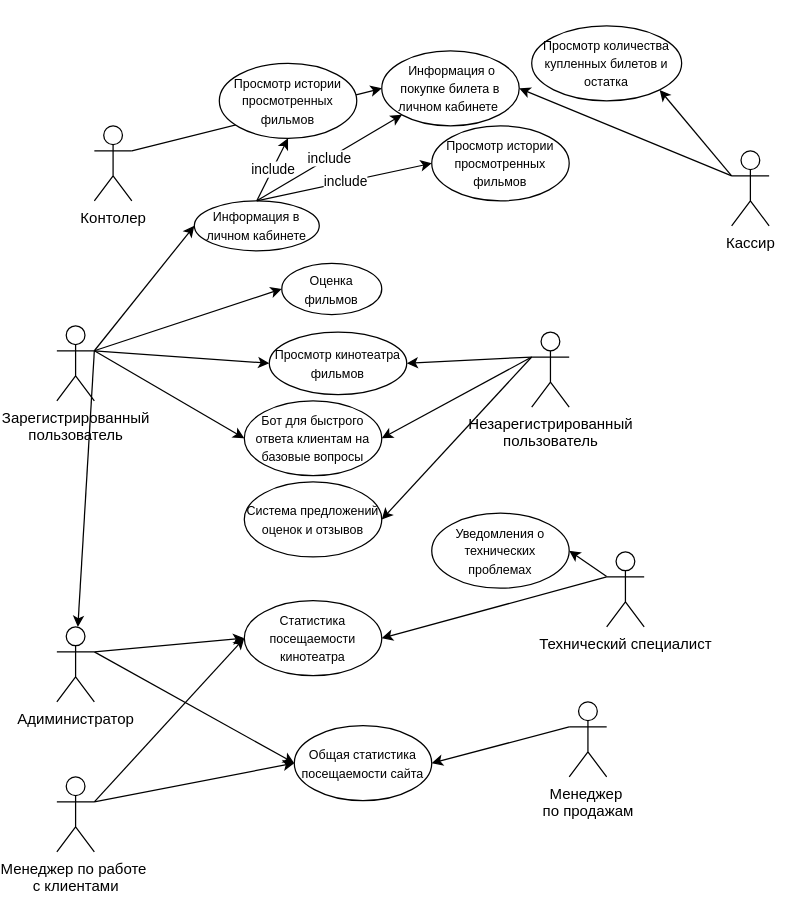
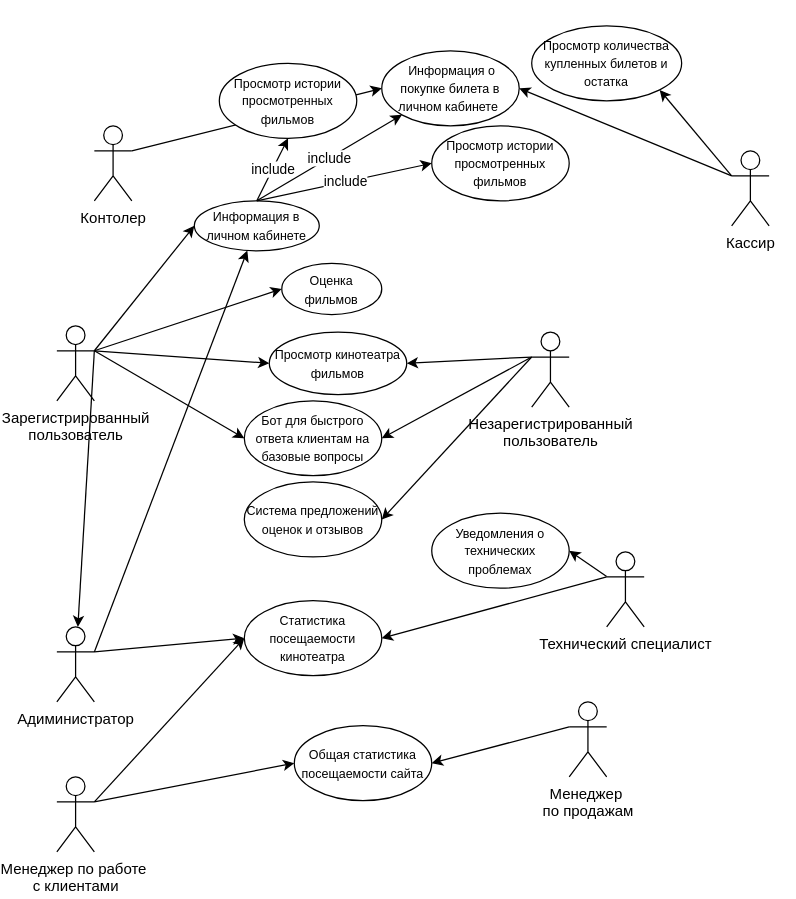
(192, 706) -> (170, 453)
